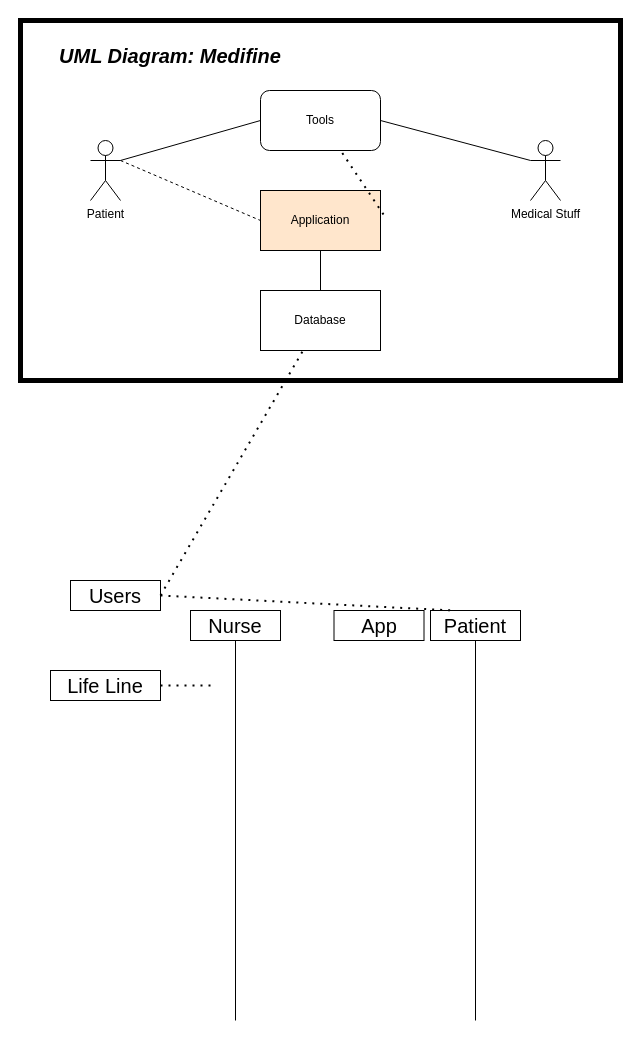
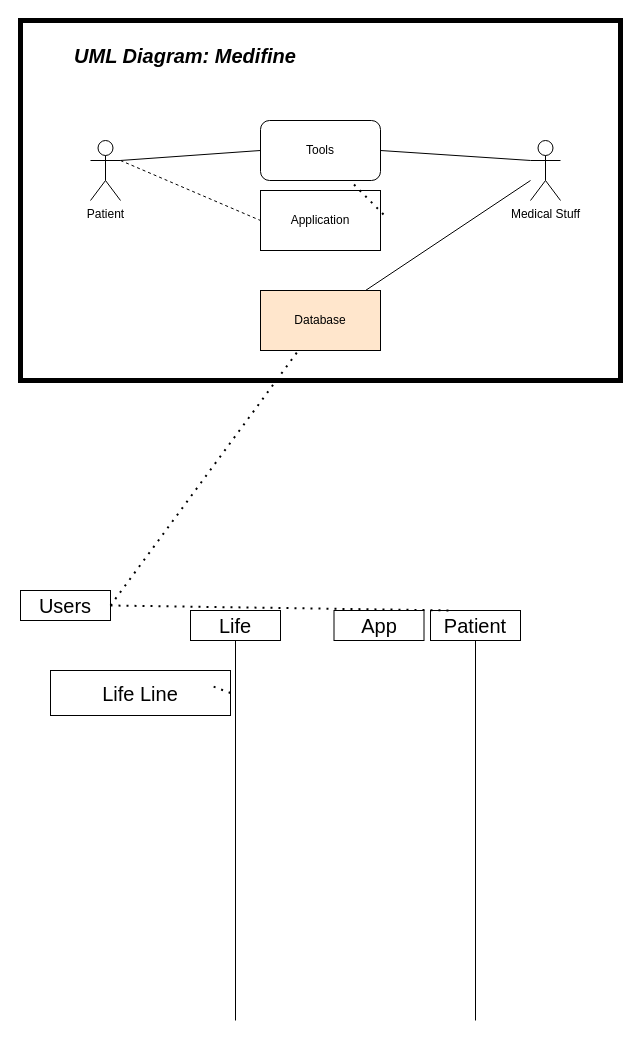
(171, 56) -> (186, 56)
(321, 121) -> (321, 151)
(321, 221) -> (321, 221)
(321, 271) -> (448, 236)
(321, 321) -> (321, 321)
(116, 596) -> (66, 606)
(236, 626) -> (236, 626)
(106, 686) -> (141, 693)
